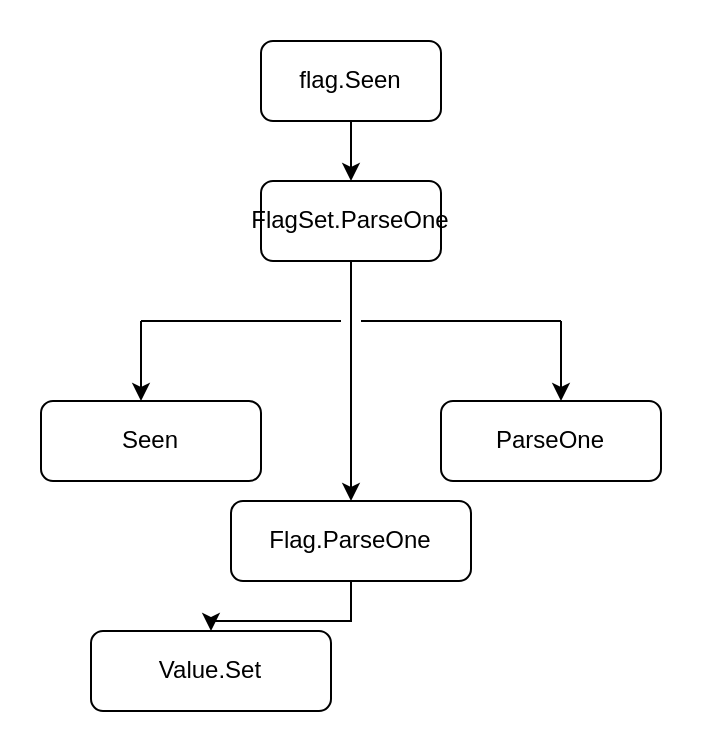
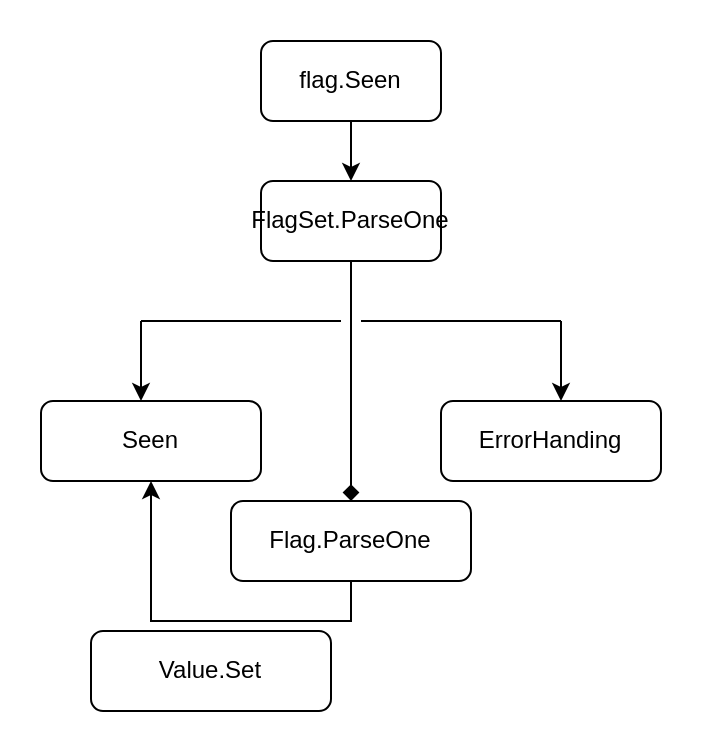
(551, 441) -> (551, 441)
(351, 486) -> (351, 485)
(214, 621) -> (151, 591)
